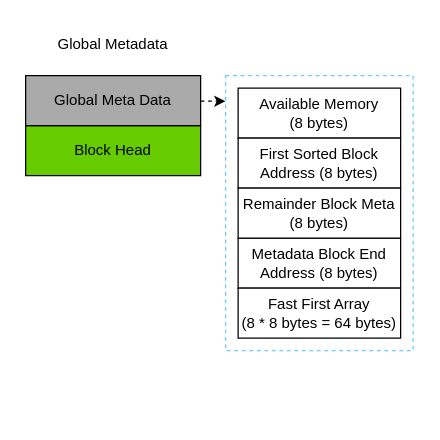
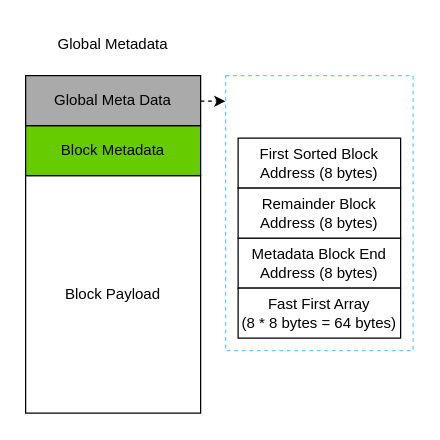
(319, 113) -> none
(113, 151) -> (113, 151)
(319, 213) -> (319, 213)
none -> (113, 294)
